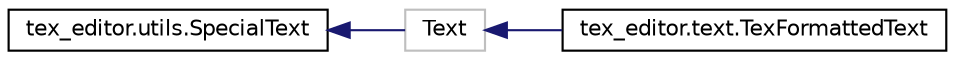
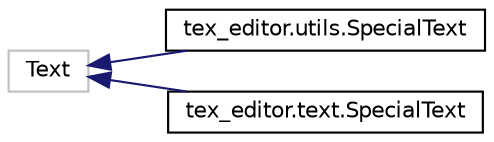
(378, 30) -> (149, 56)
(754, 30) -> (325, 112)
